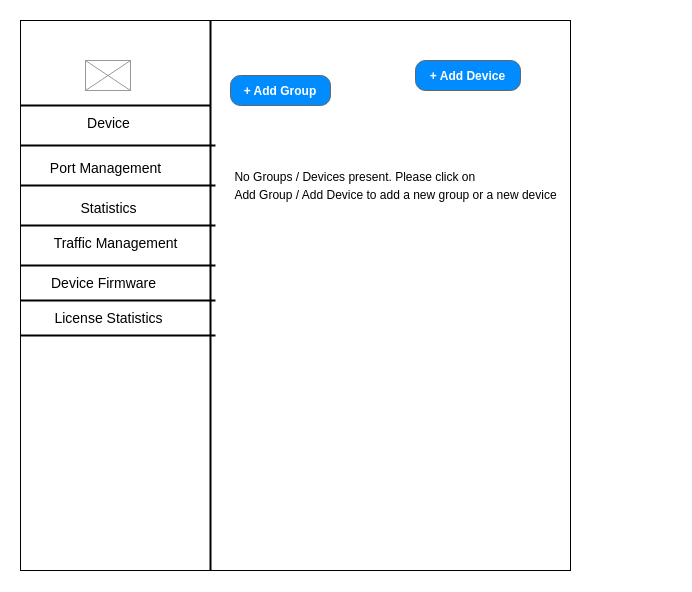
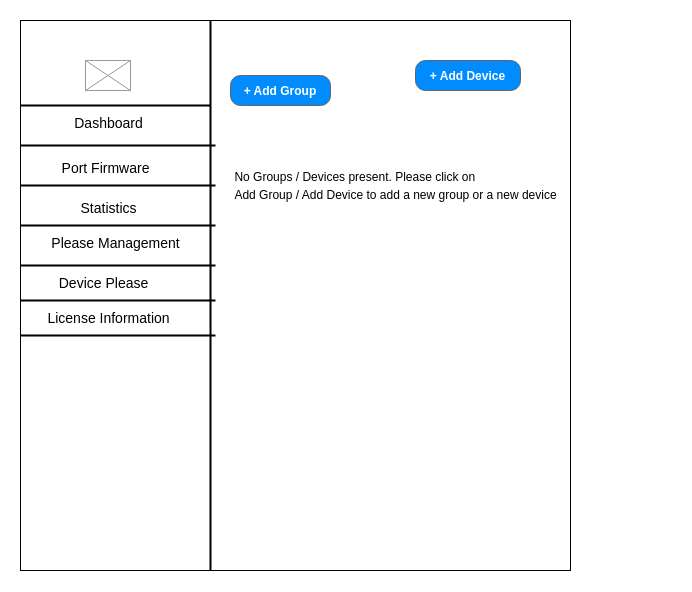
(109, 121) -> (109, 121)
(106, 166) -> (106, 166)
(116, 241) -> (116, 241)
(104, 281) -> (104, 281)
(109, 316) -> (109, 316)
